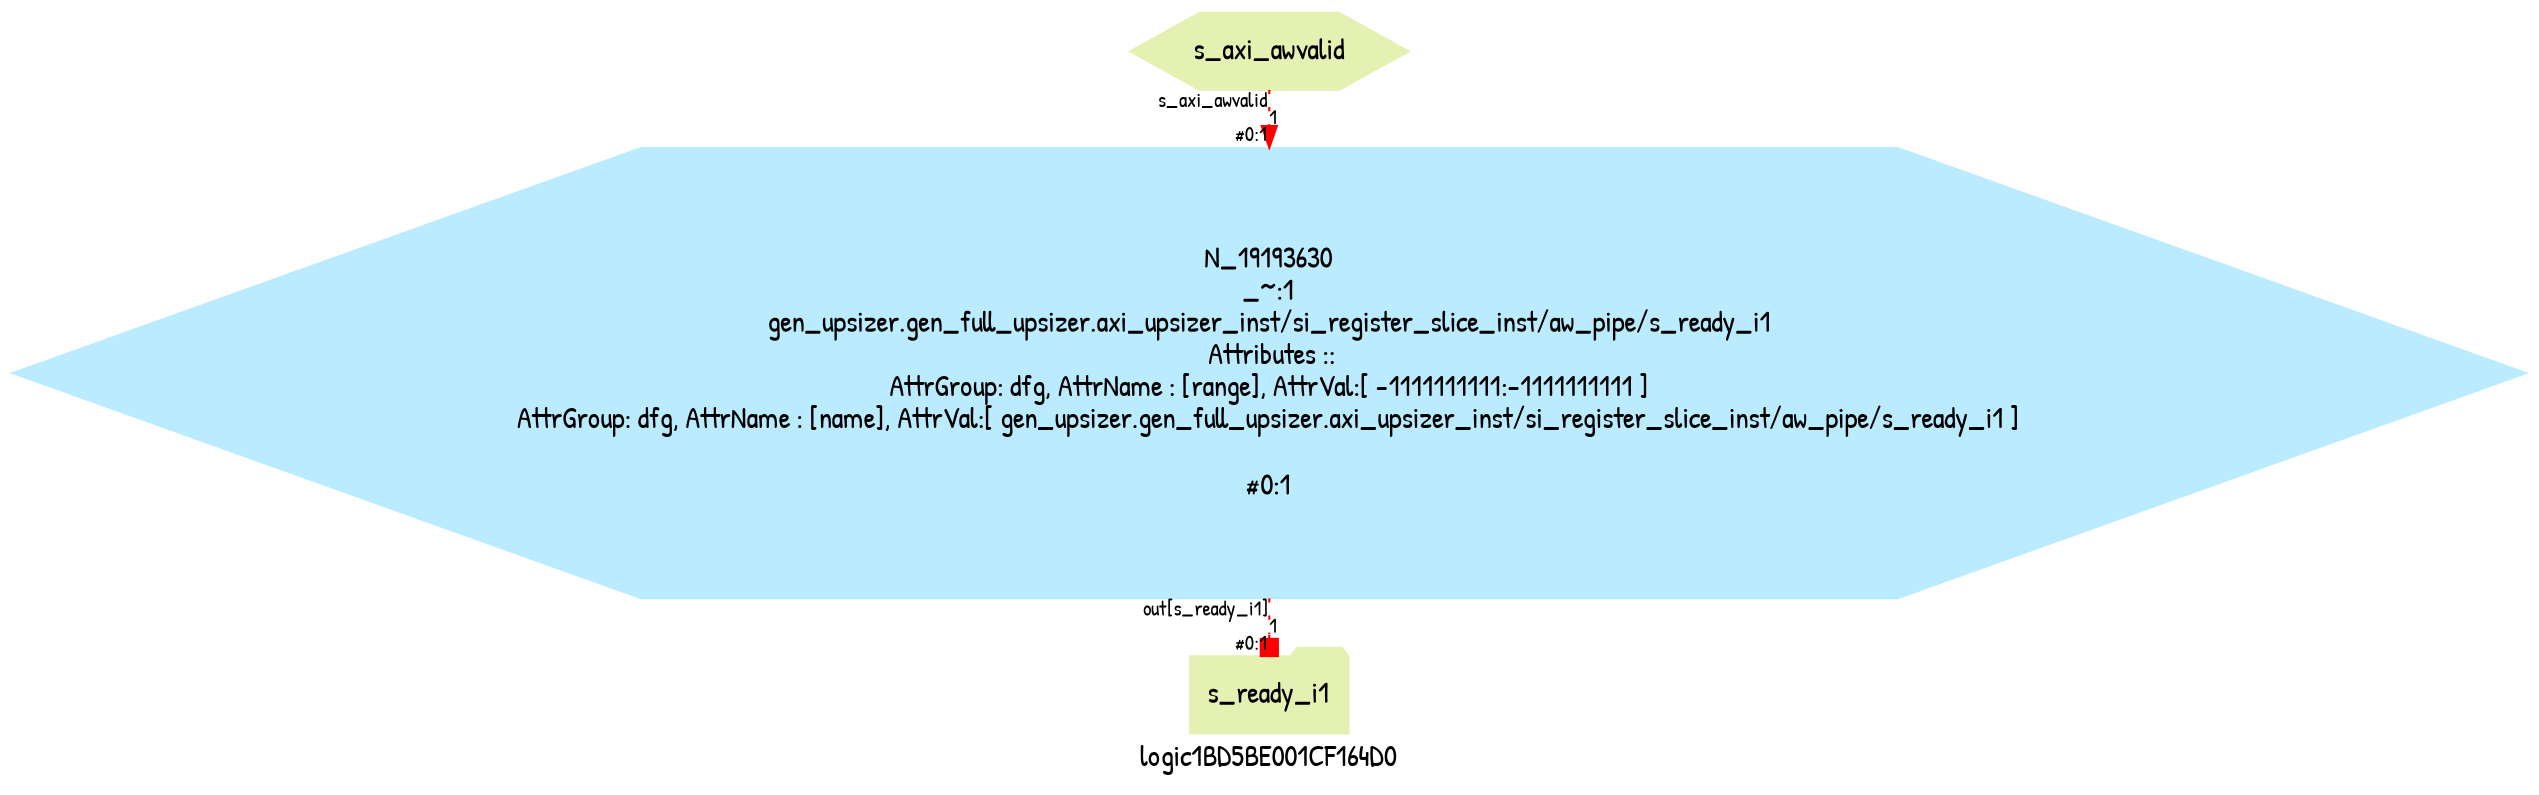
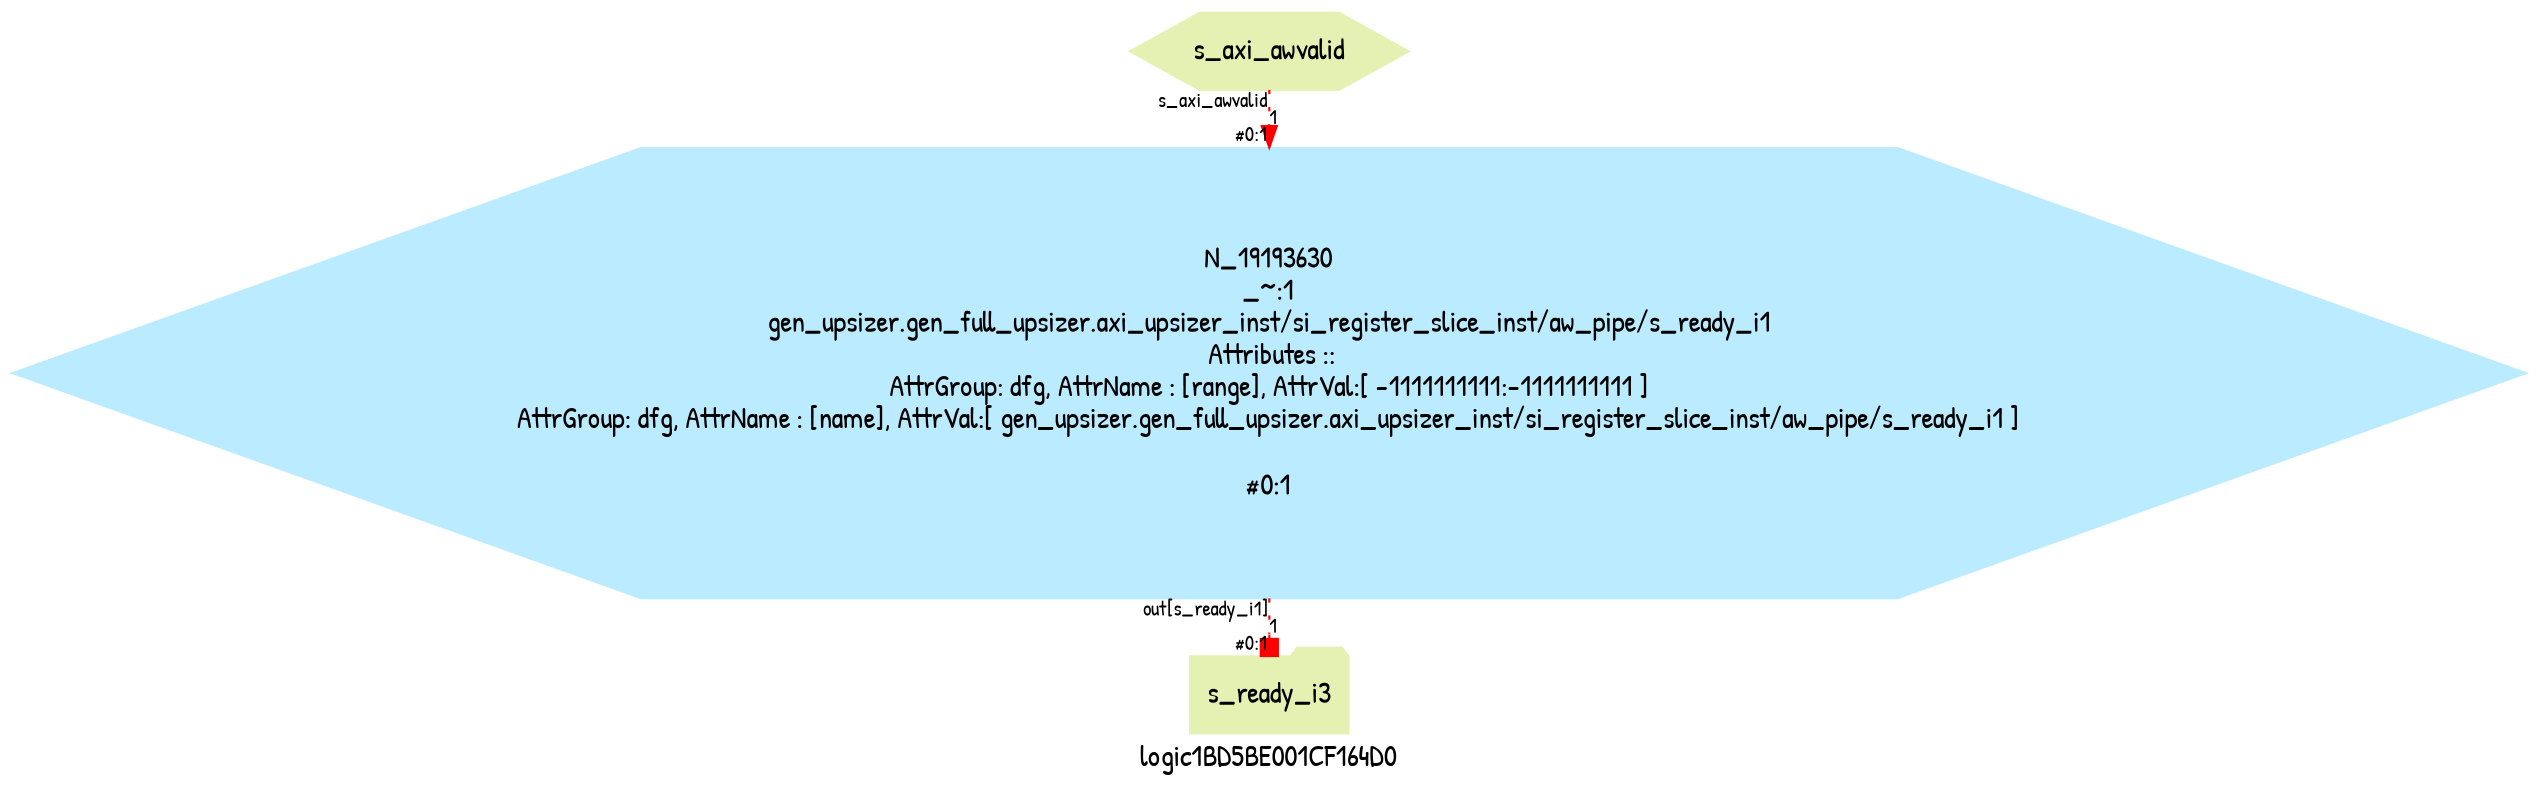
(1269, 695) -> (1269, 695)
